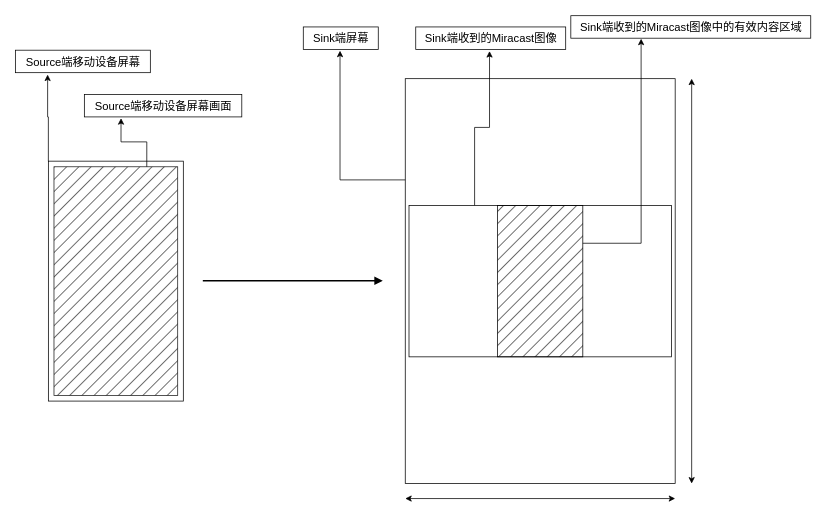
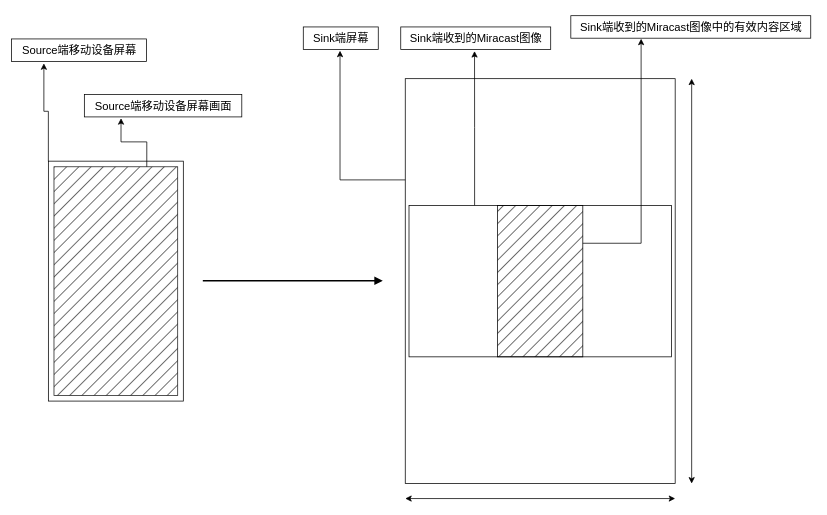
(491, 38) -> (476, 38)
(83, 61) -> (79, 50)
